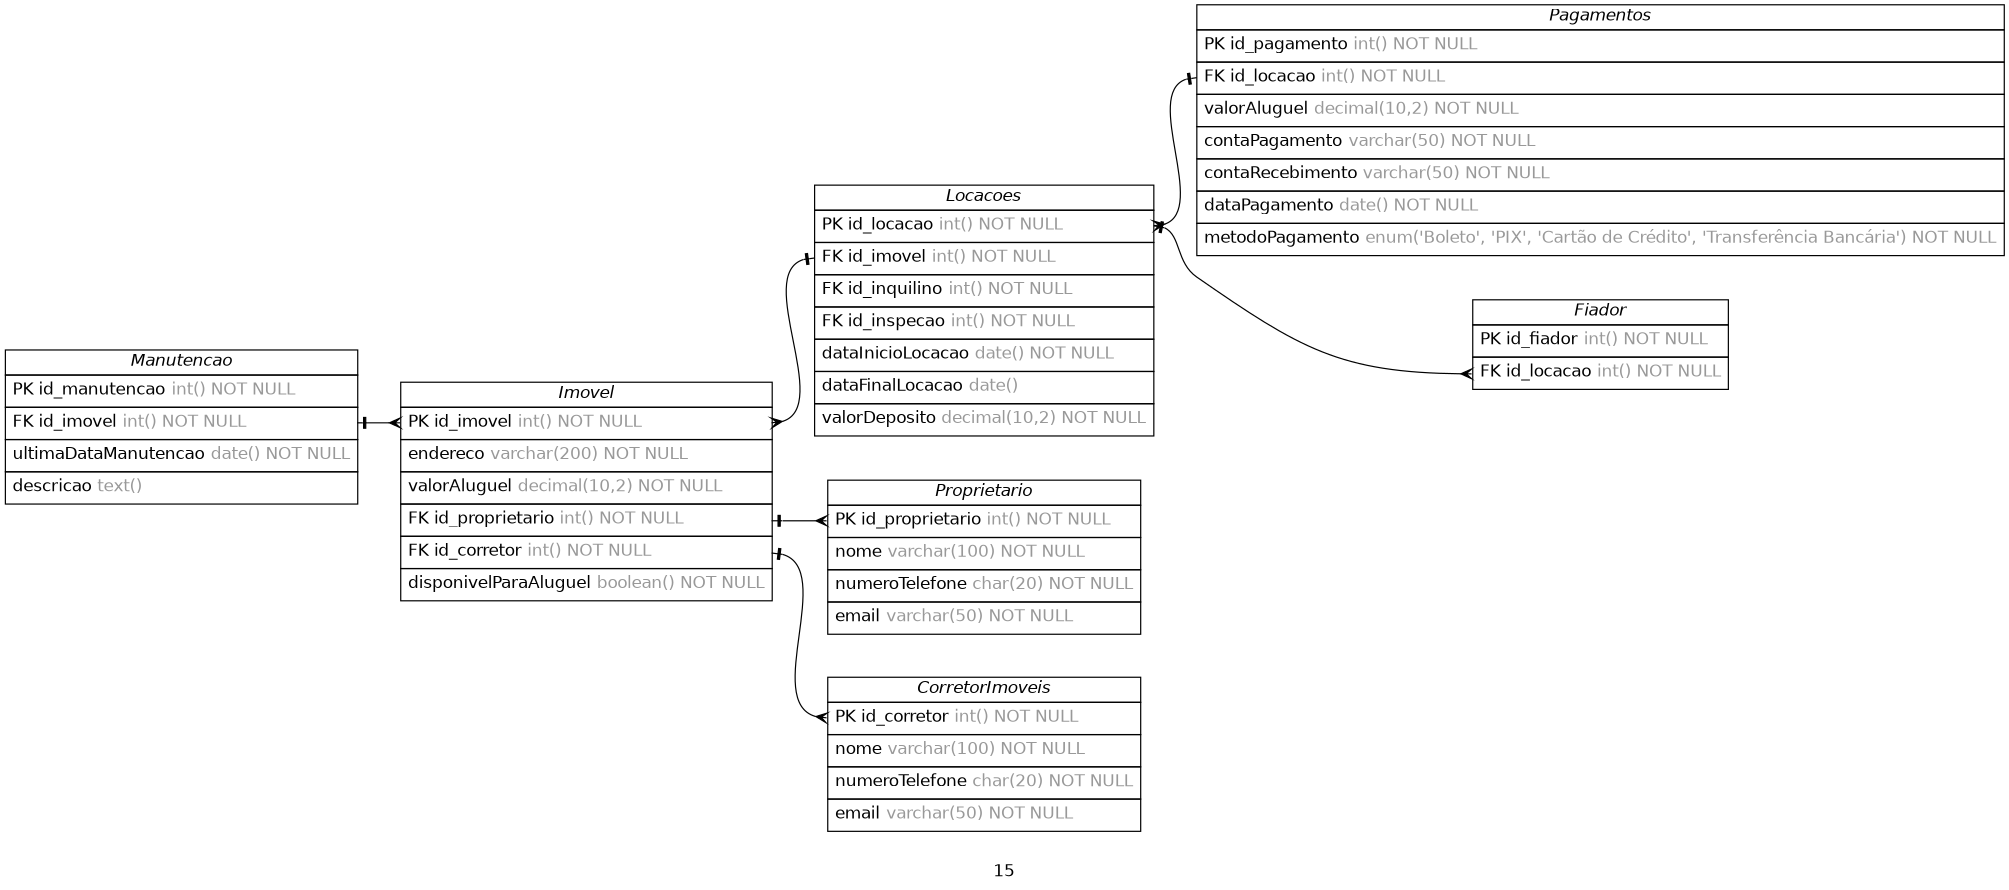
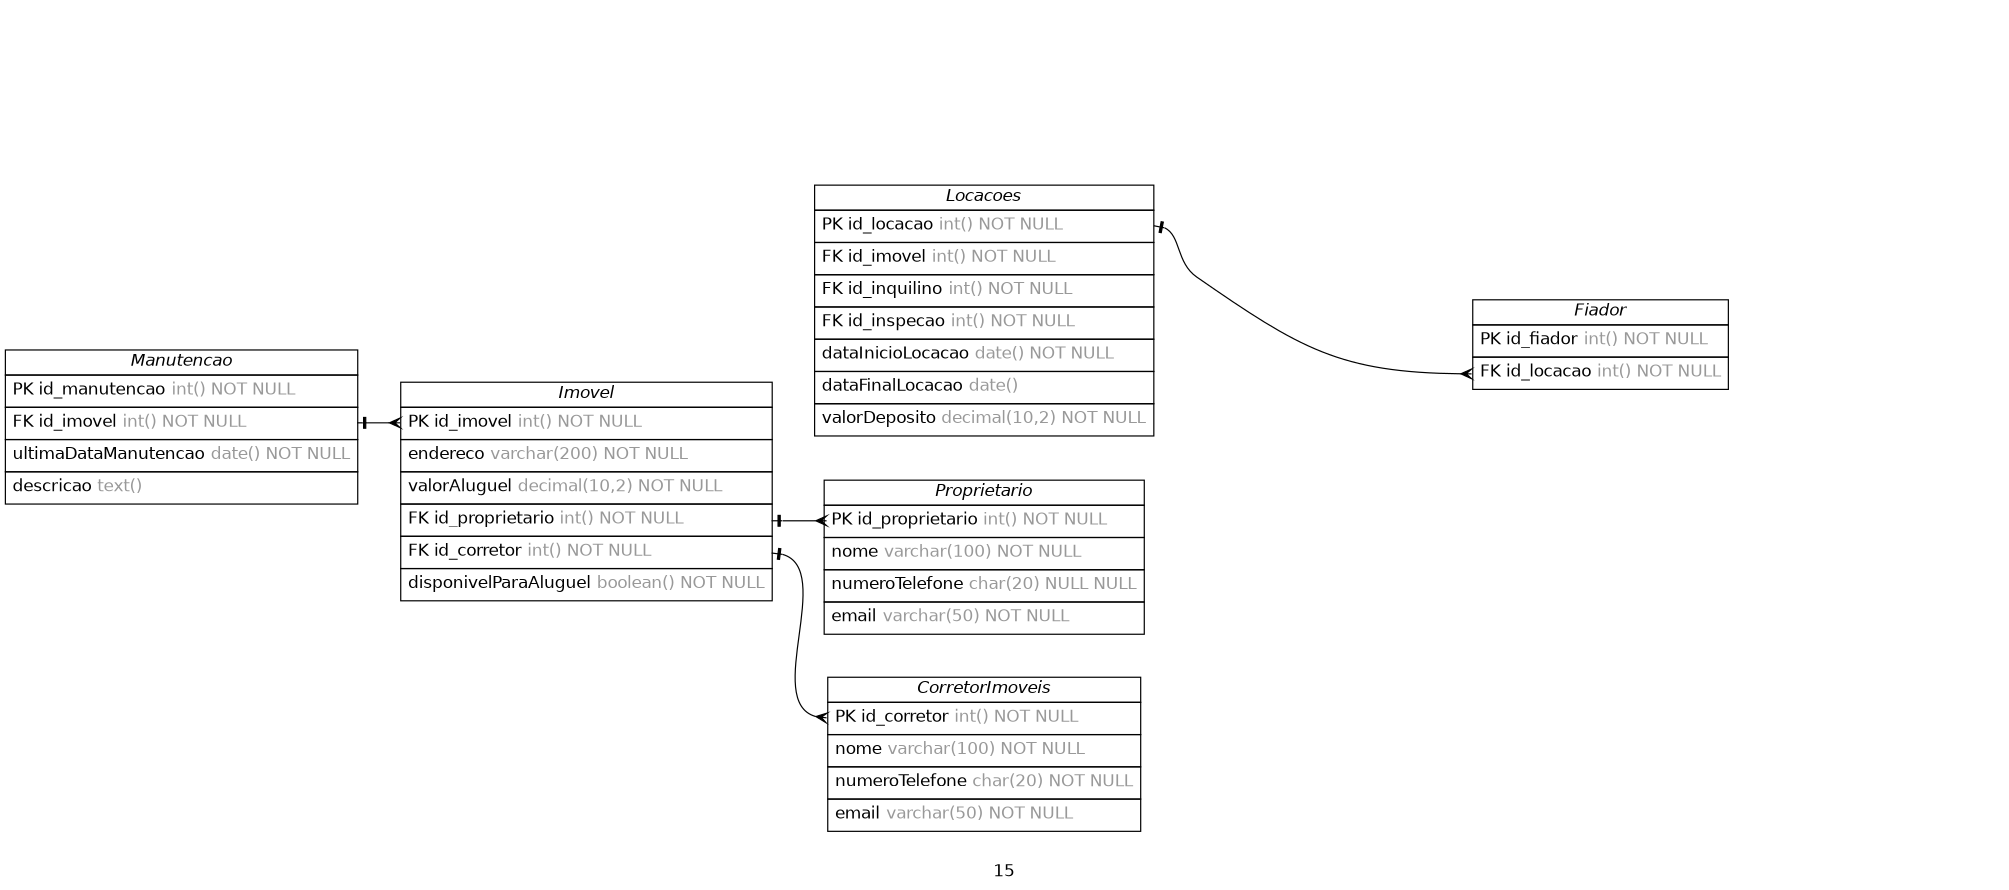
(1601, 130) -> none
(793, 340) -> none
(1053, 584) -> (1053, 584)
